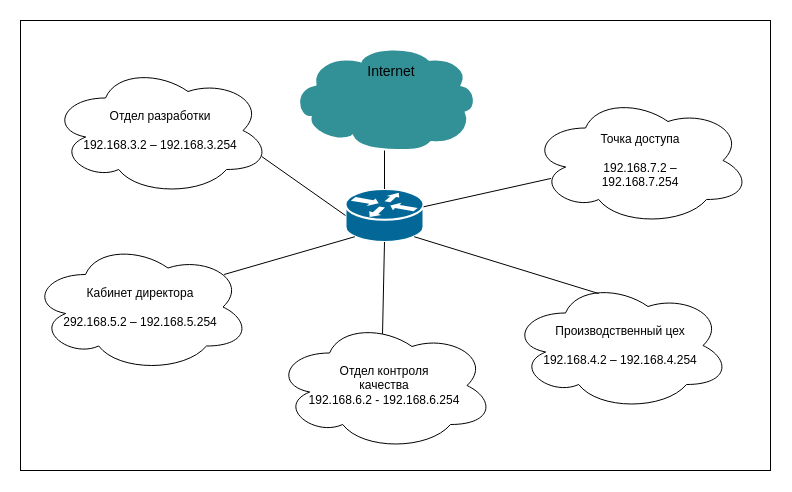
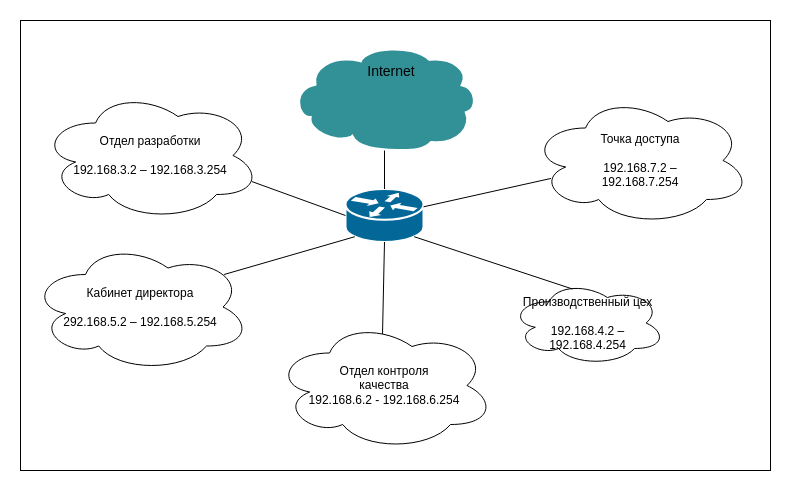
(161, 131) -> (151, 156)
(621, 346) -> (588, 323)
